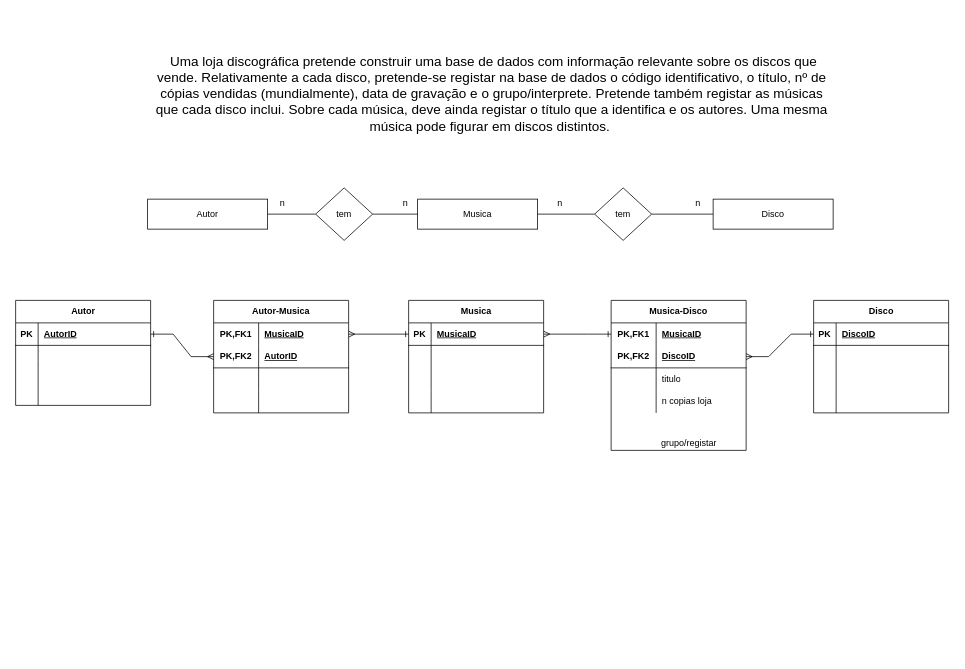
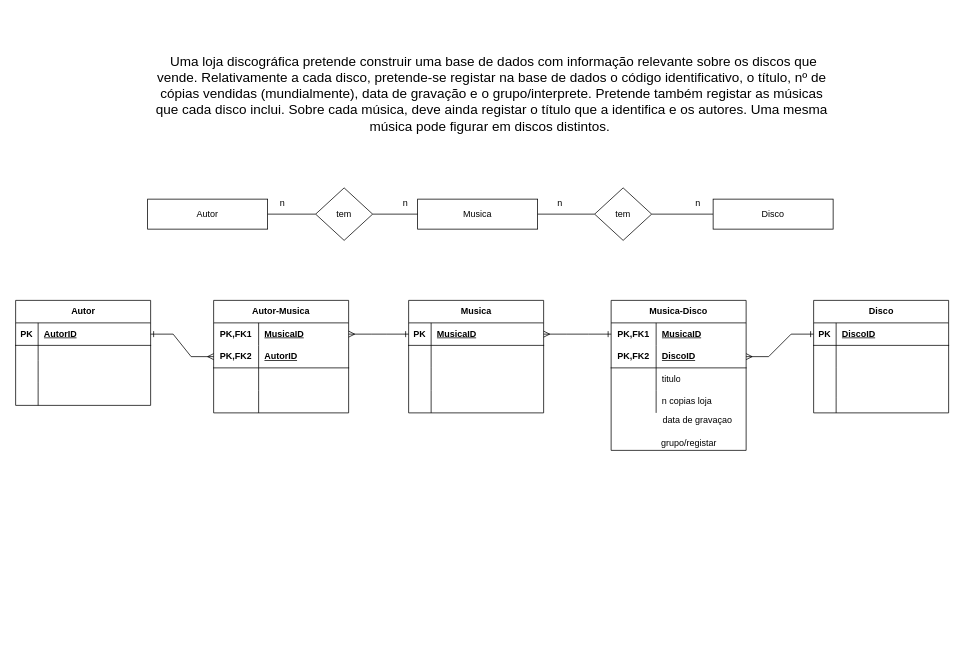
none -> (698, 420)
